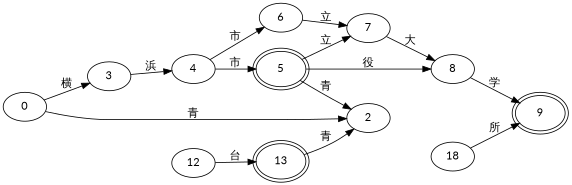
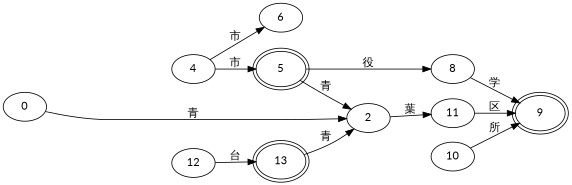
(368, 28) -> none
(109, 76) -> none
none -> (453, 113)
(453, 157) -> (453, 157)
